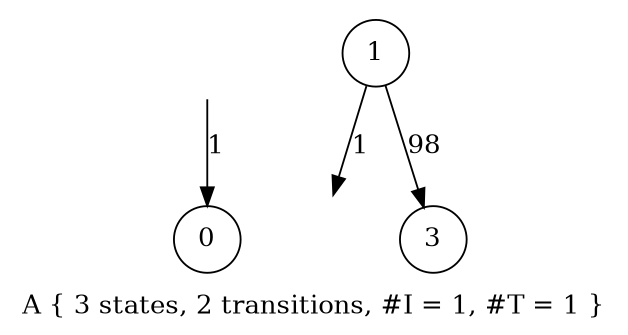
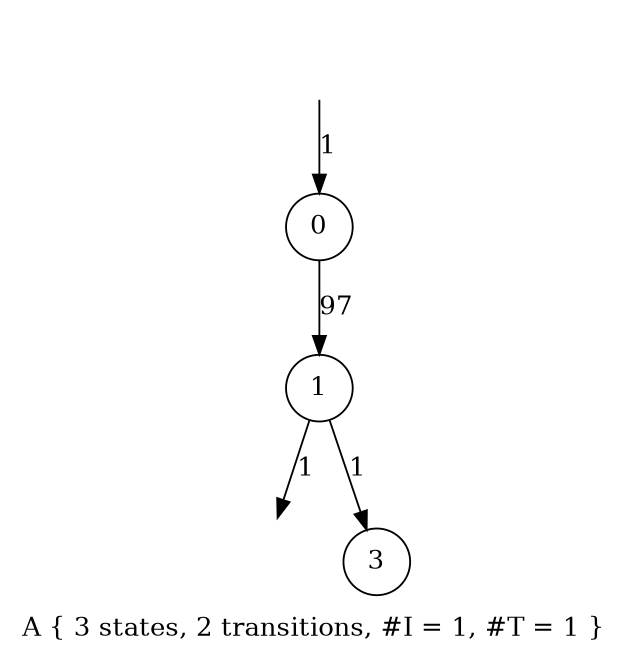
(425, 146) -> (358, 469)
none -> (319, 298)
